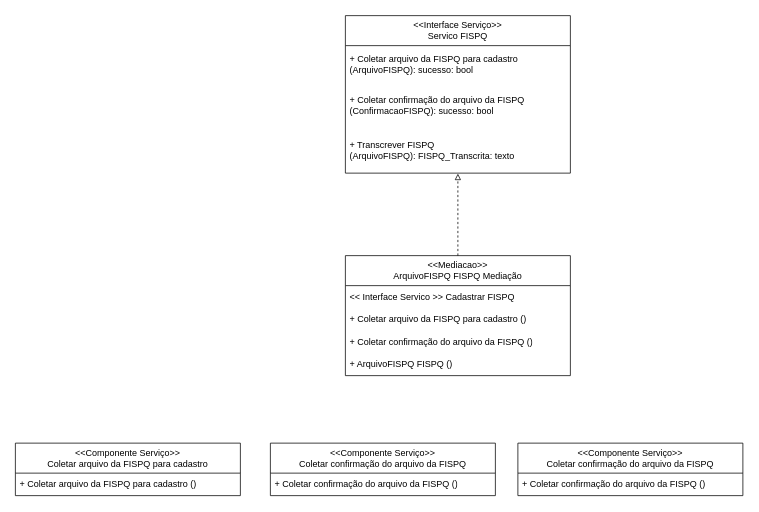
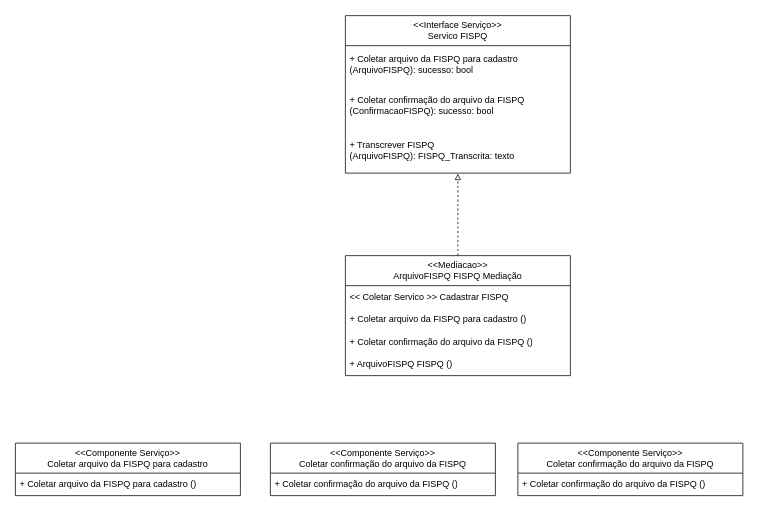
(441, 297) -> (435, 297)
